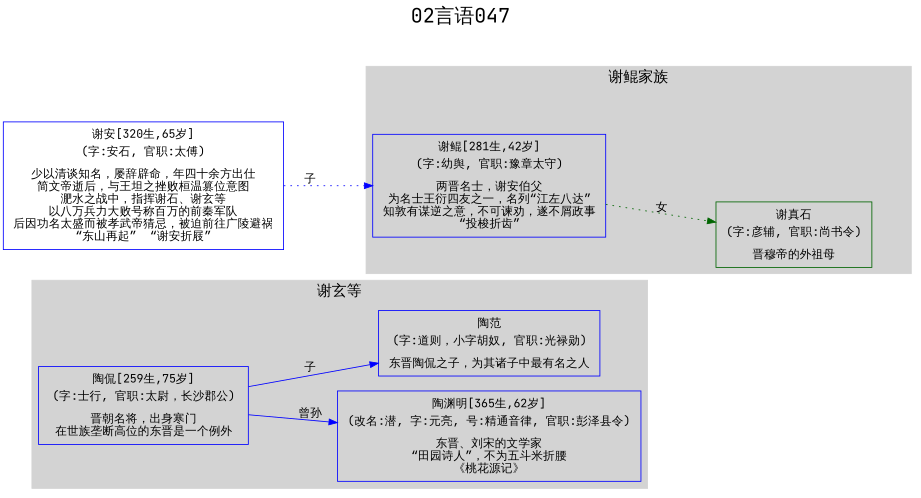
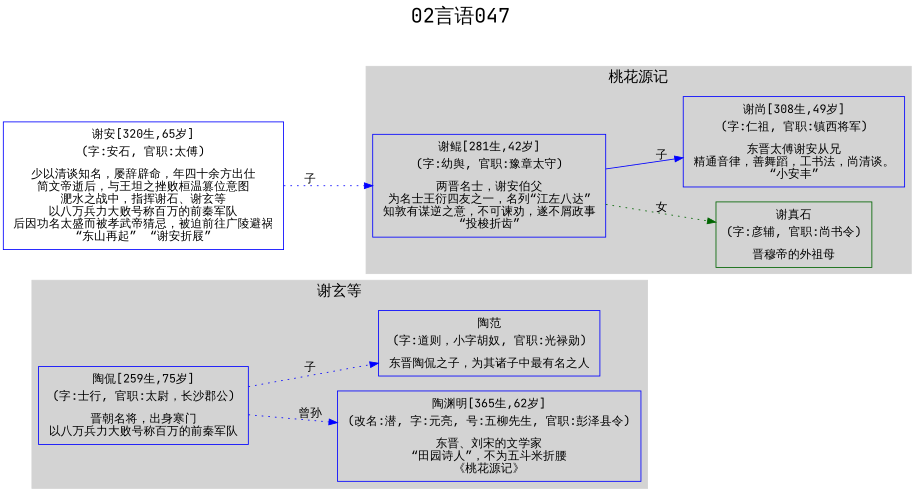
(639, 78) -> (639, 78)
none -> (794, 142)
(309, 376) -> (309, 376)
(289, 418) -> (289, 418)
(489, 421) -> (489, 421)
(144, 431) -> (144, 431)
